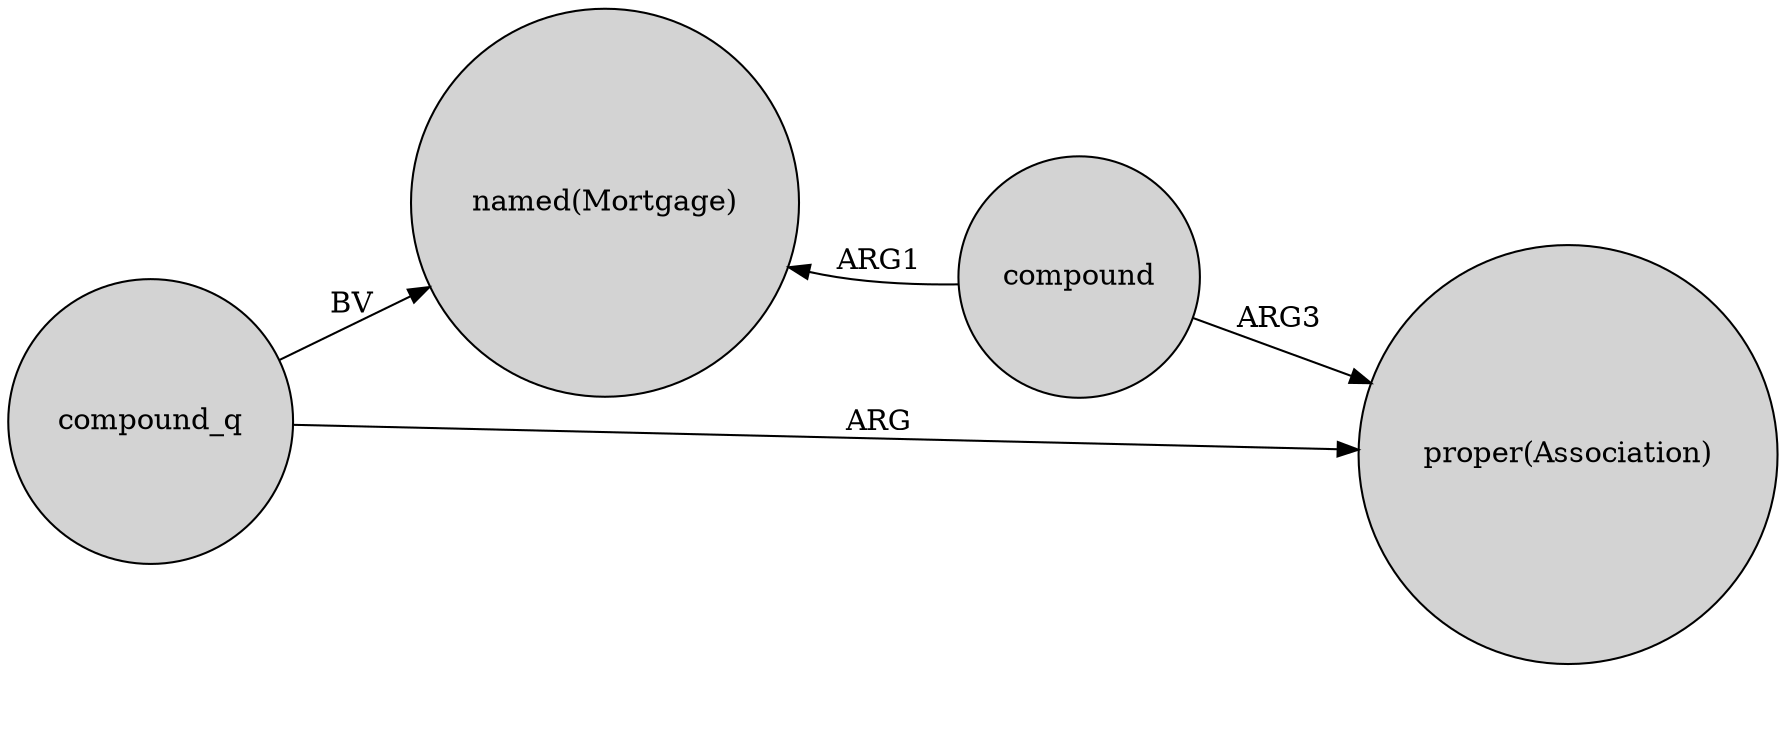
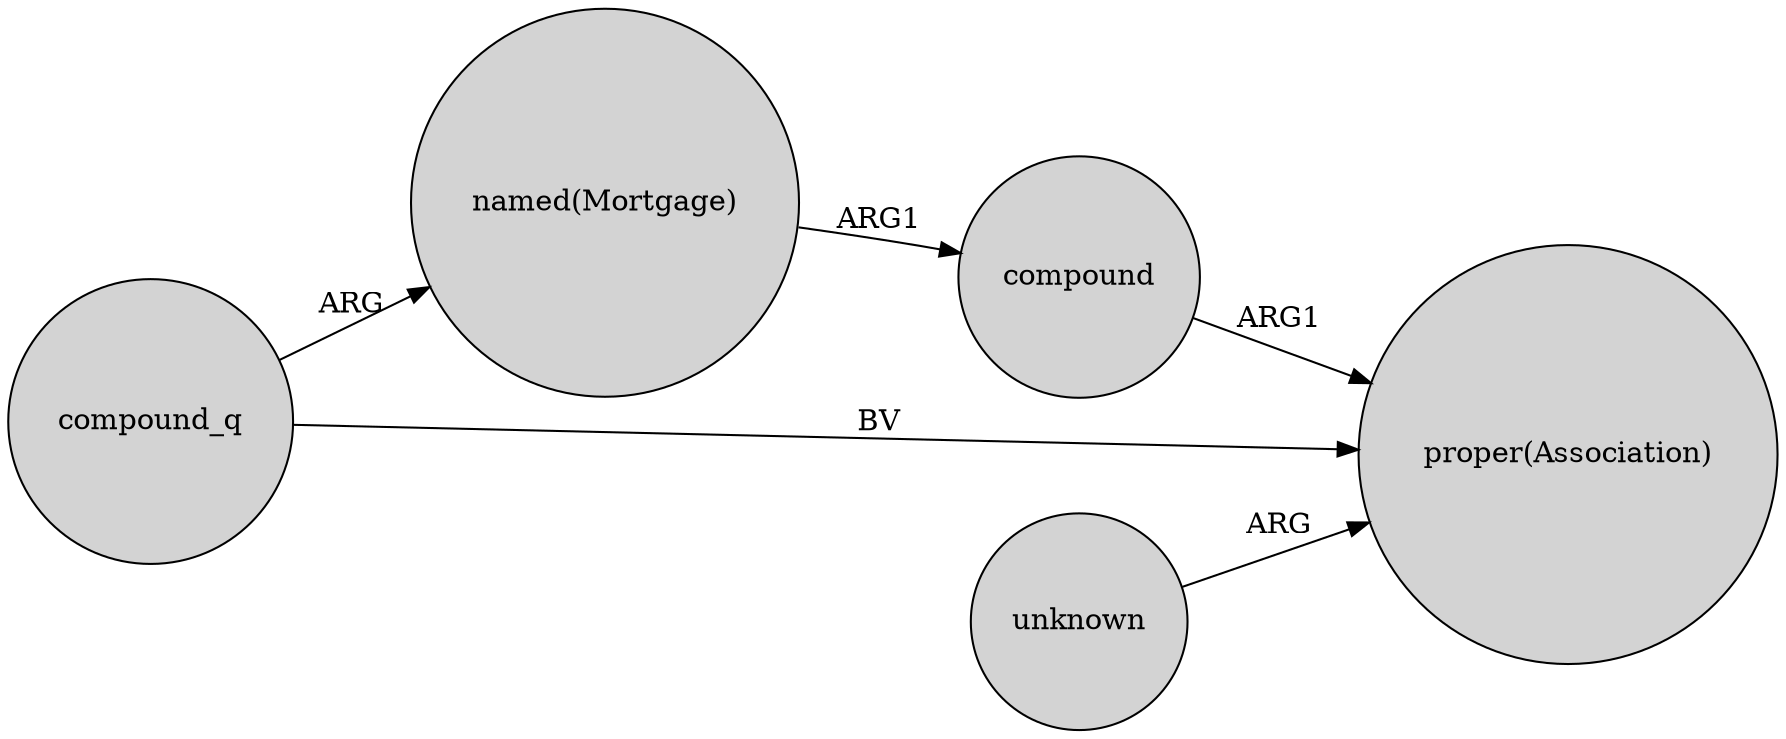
(883, 282) -> (869, 238)
(352, 305) -> (352, 305)
(1279, 319) -> (1279, 319)
(879, 423) -> (879, 423)
none -> (1079, 622)
